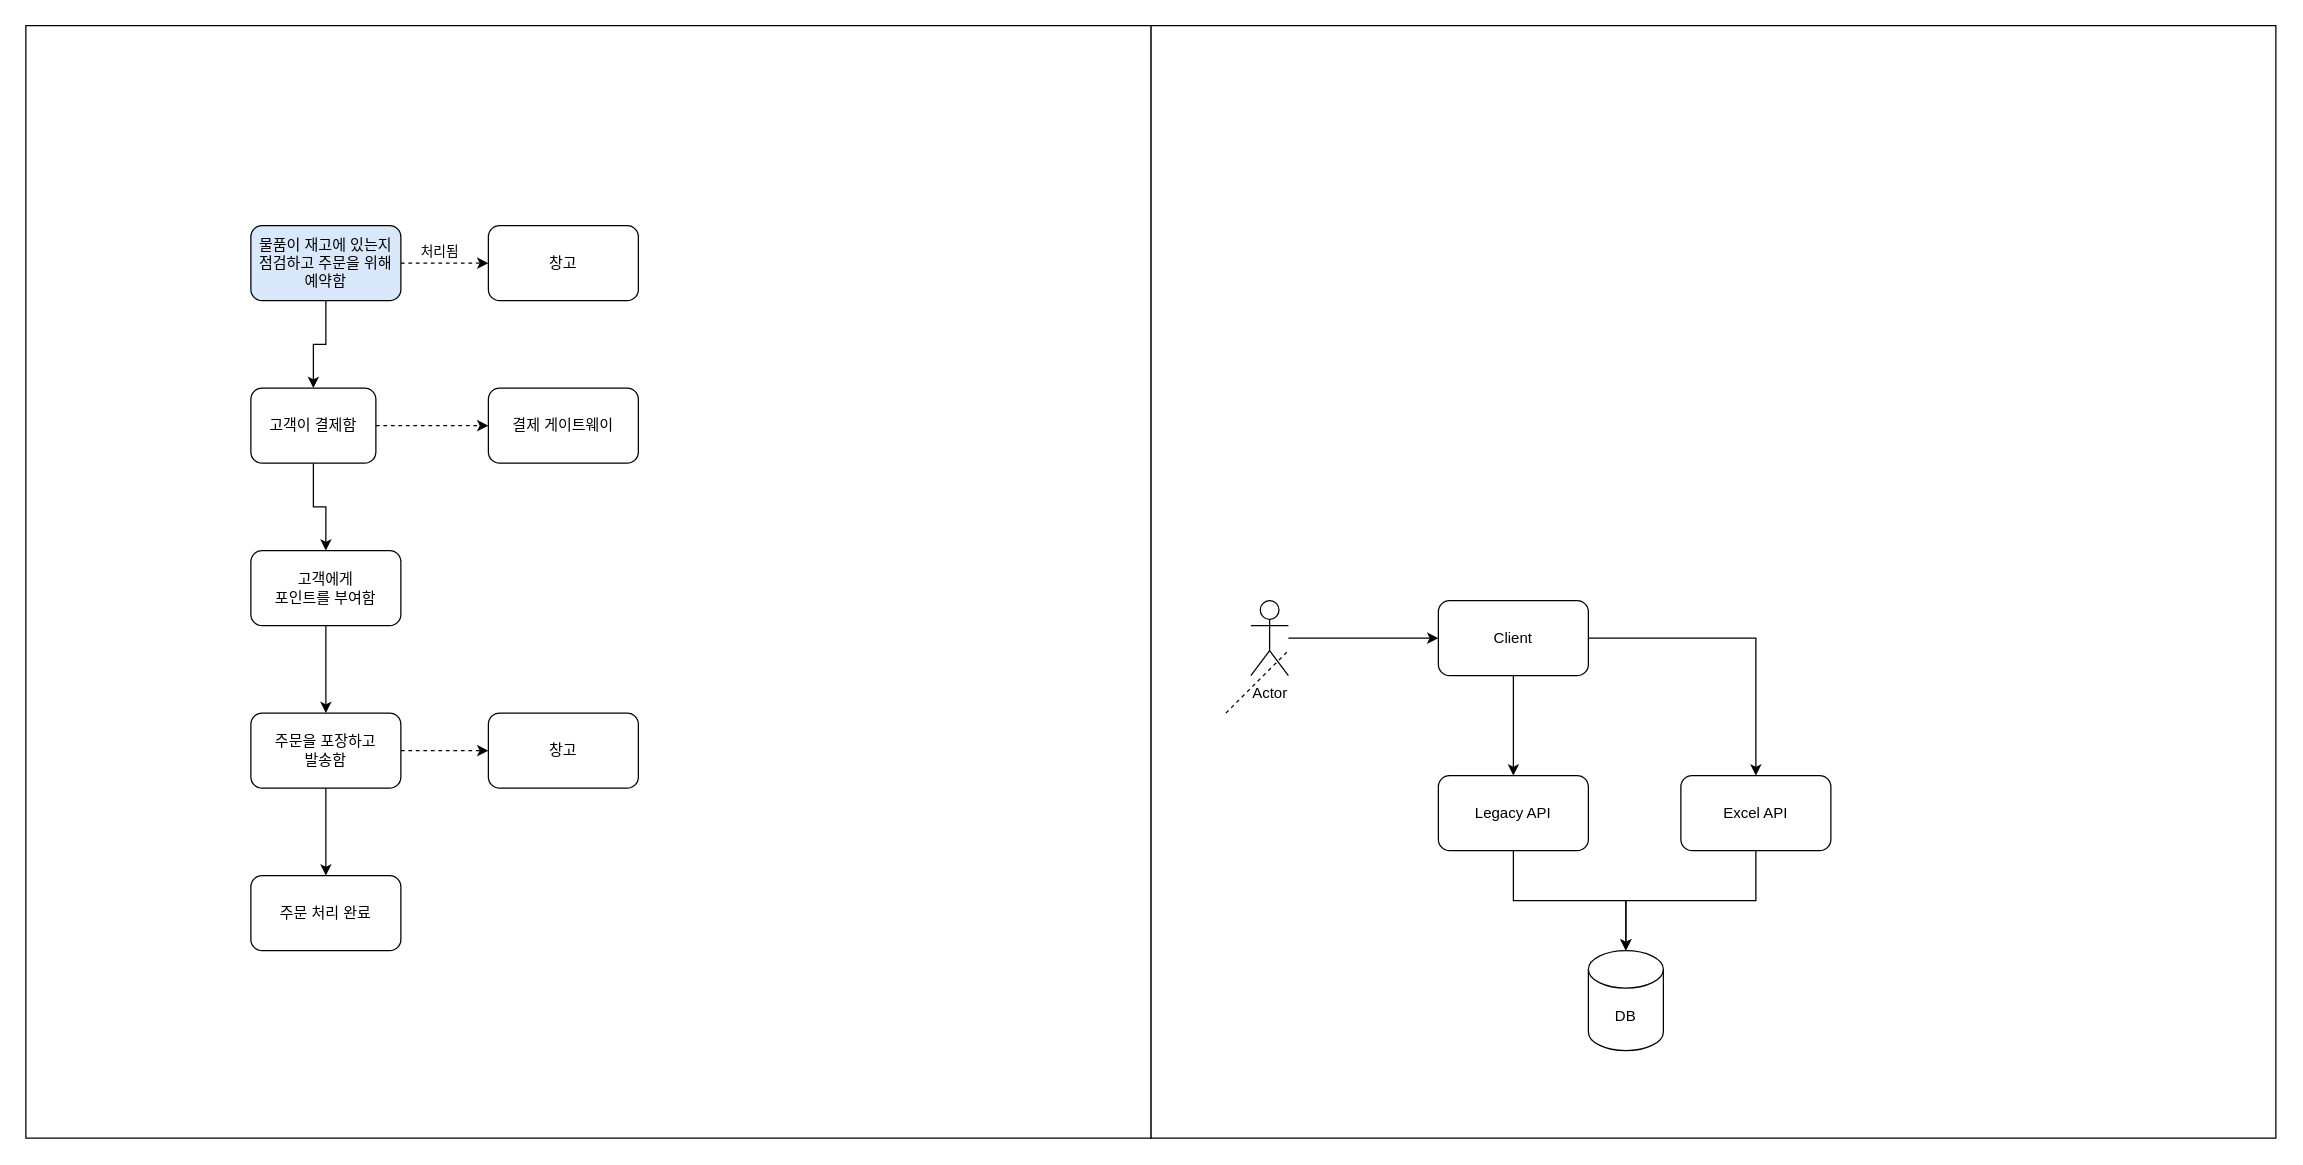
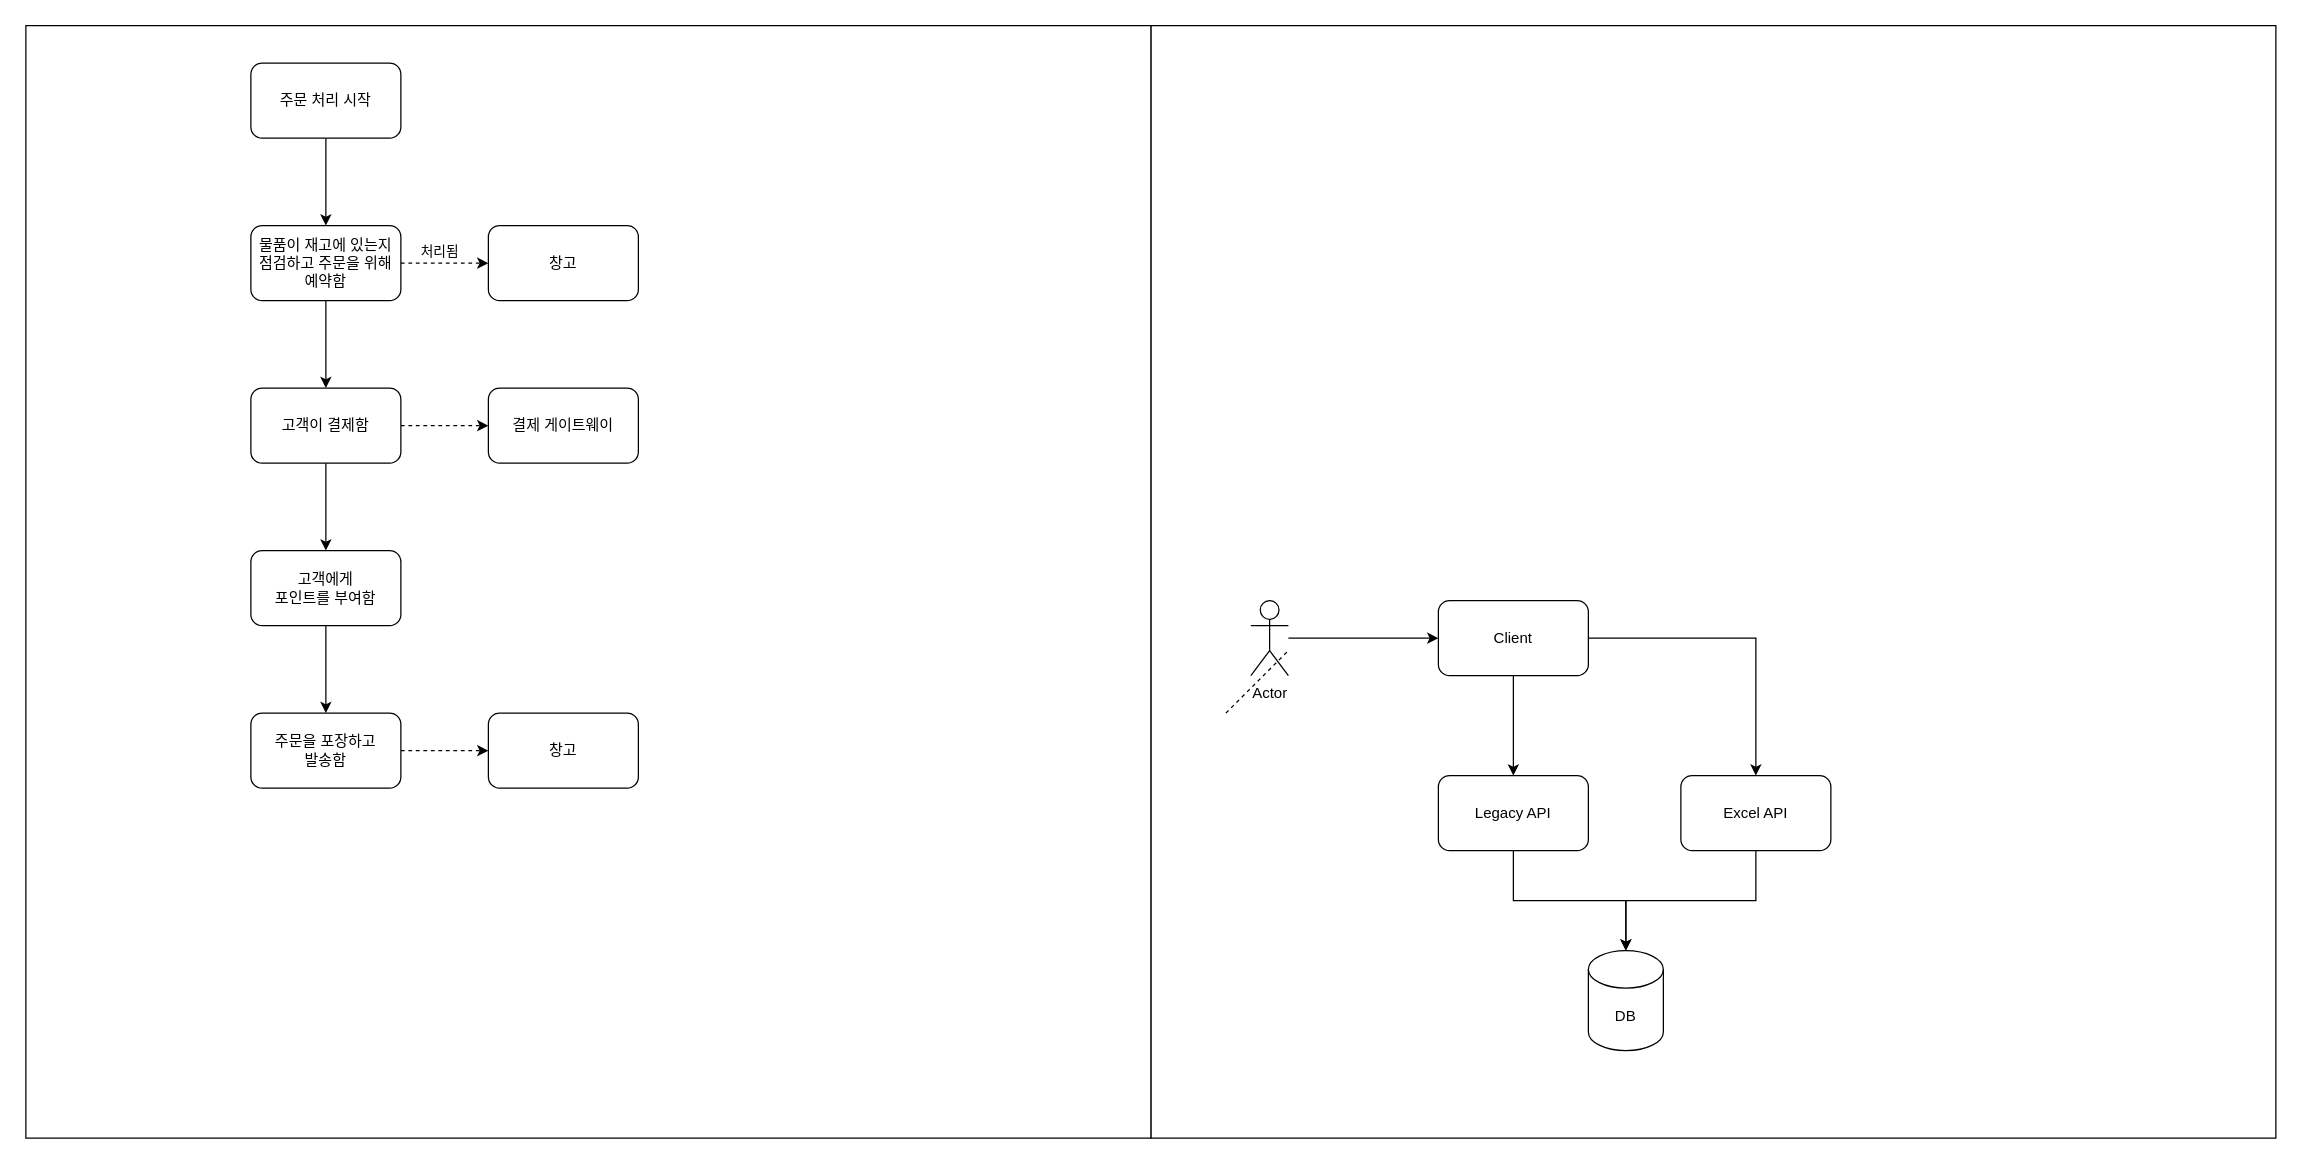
none -> (326, 101)
none -> (326, 177)
(326, 263) -> (326, 263)
(313, 426) -> (326, 426)
(326, 827) -> none
(326, 913) -> none
